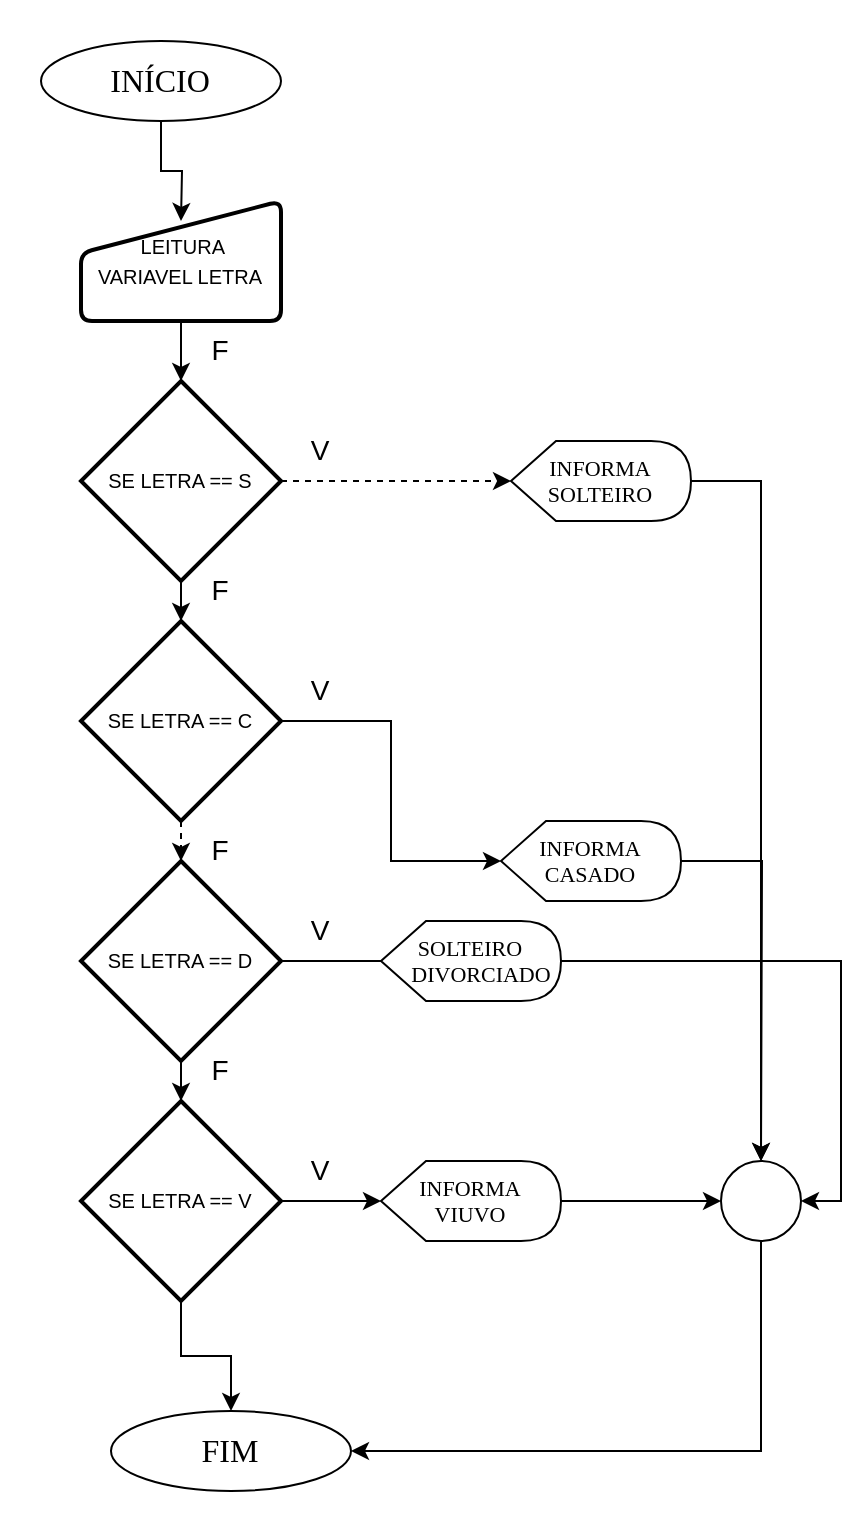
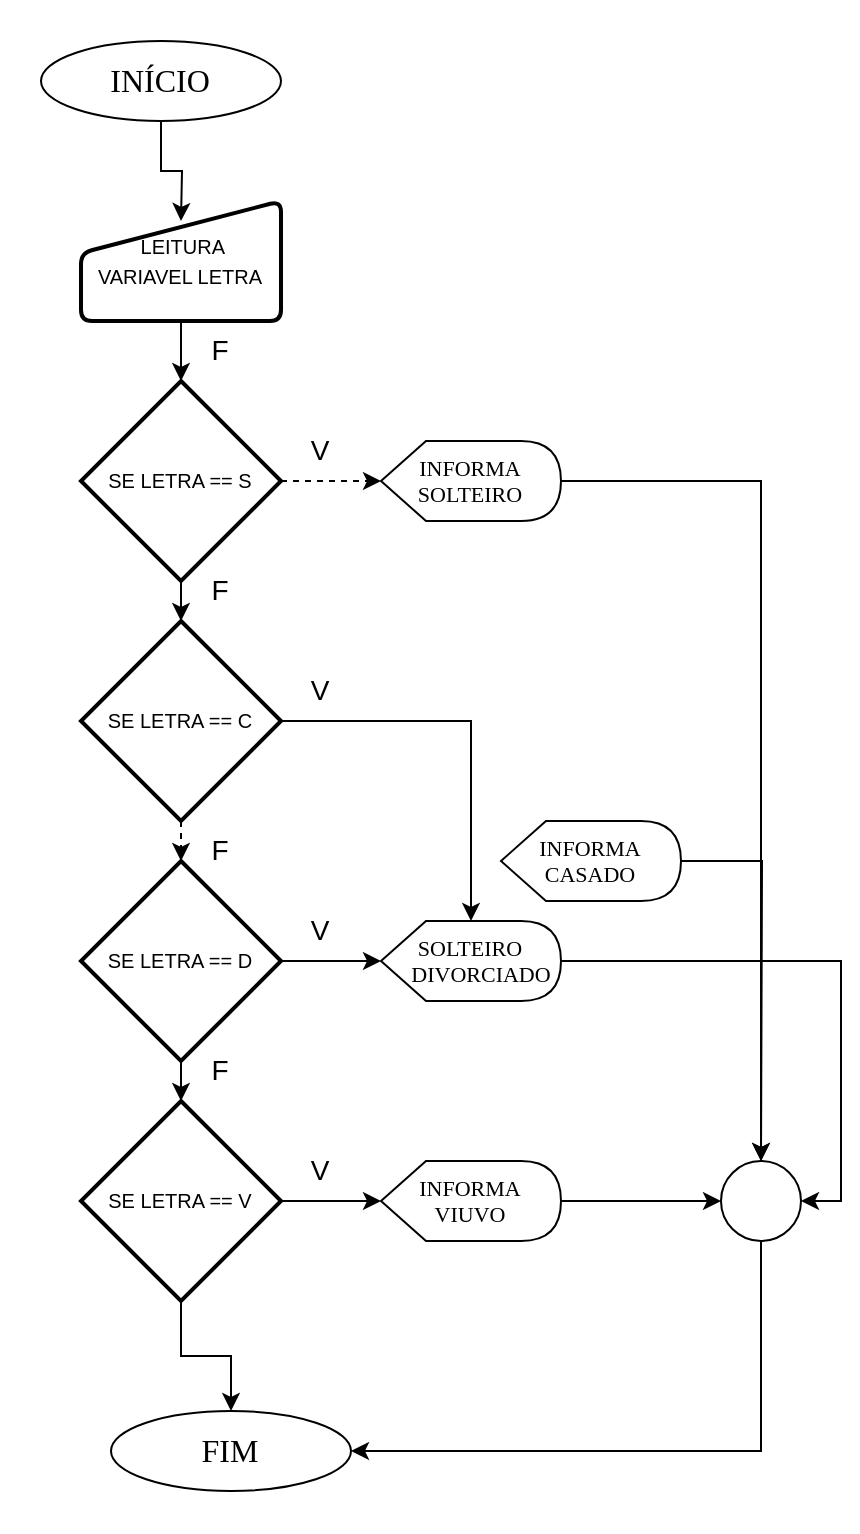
(601, 481) -> (471, 481)
(391, 838) -> (471, 773)
(371, 961) -> (366, 961)
